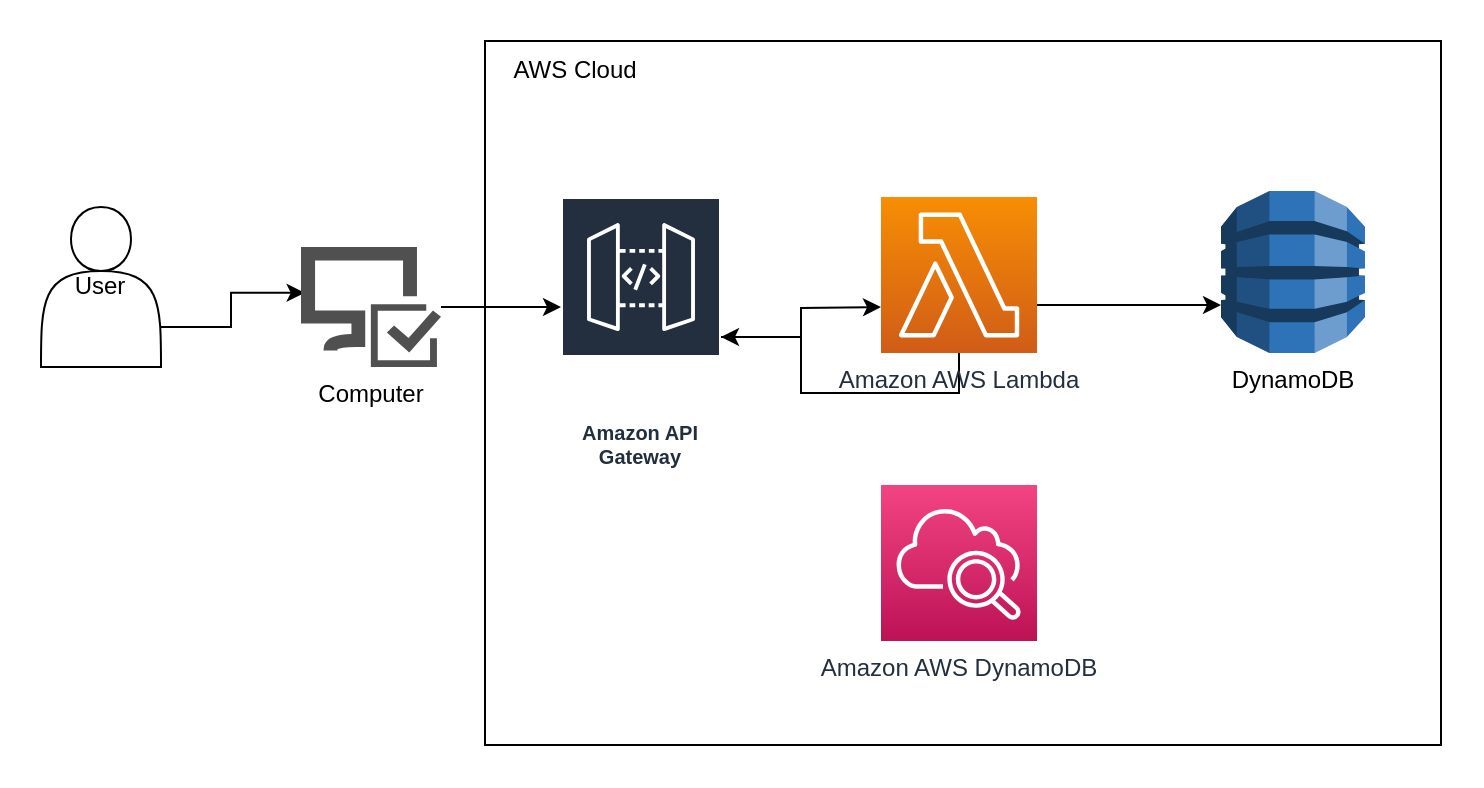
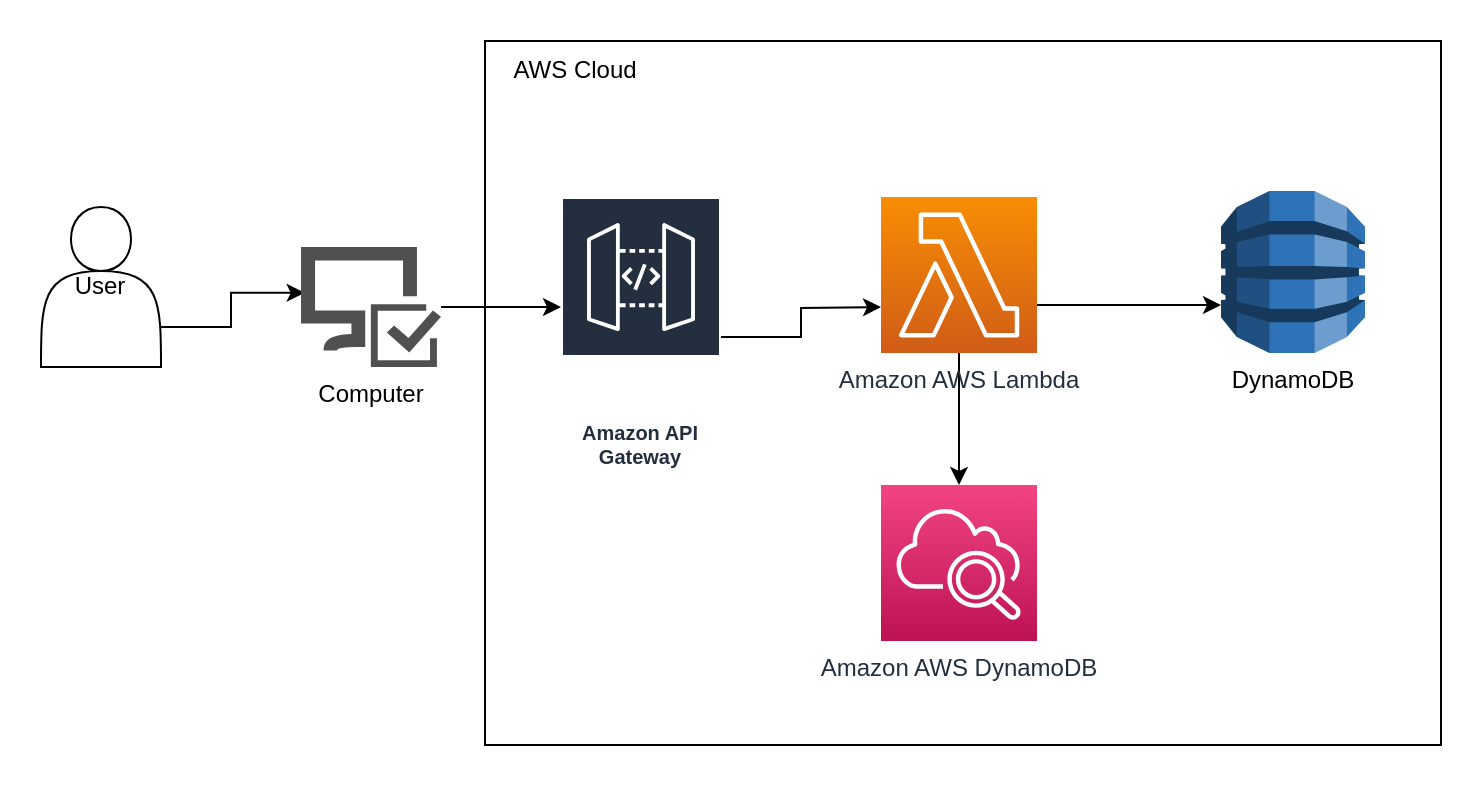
(856, 393) -> (959, 431)
